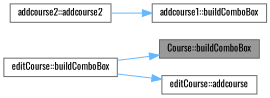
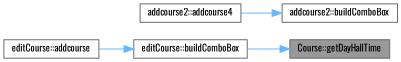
(61, 13) -> (190, 13)
(209, 13) -> (340, 13)
(209, 49) -> (340, 49)
(135, 76) -> (111, 49)
